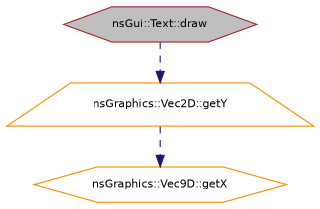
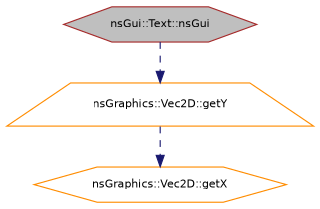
(160, 24) -> (160, 24)
(160, 185) -> (160, 185)
